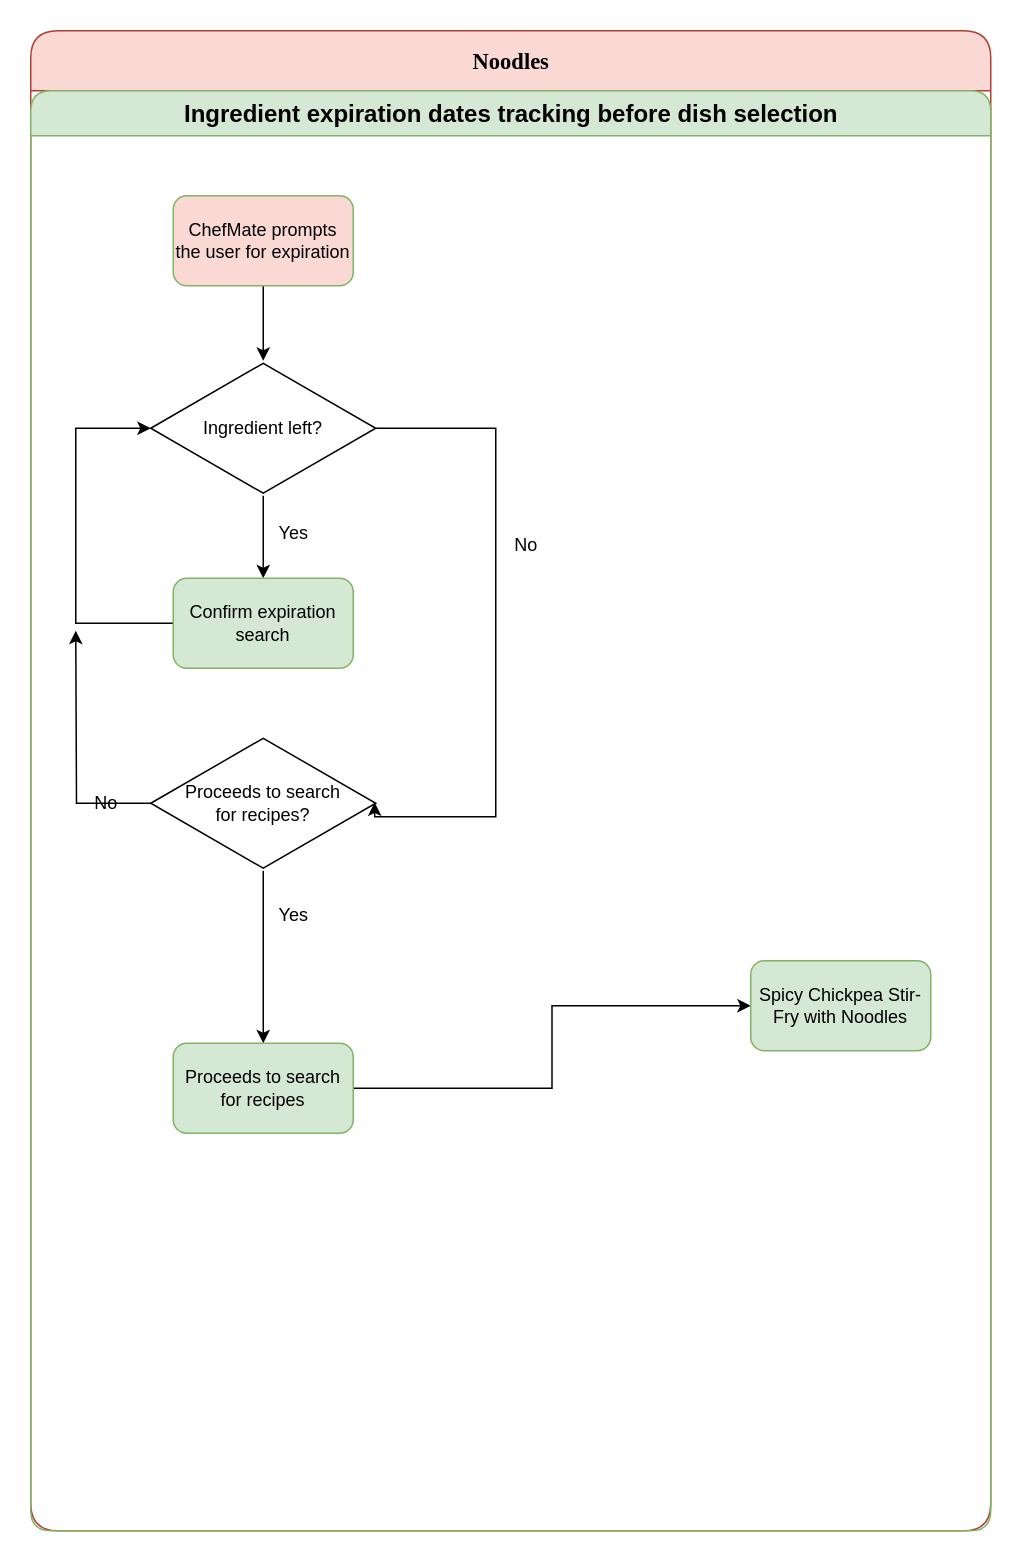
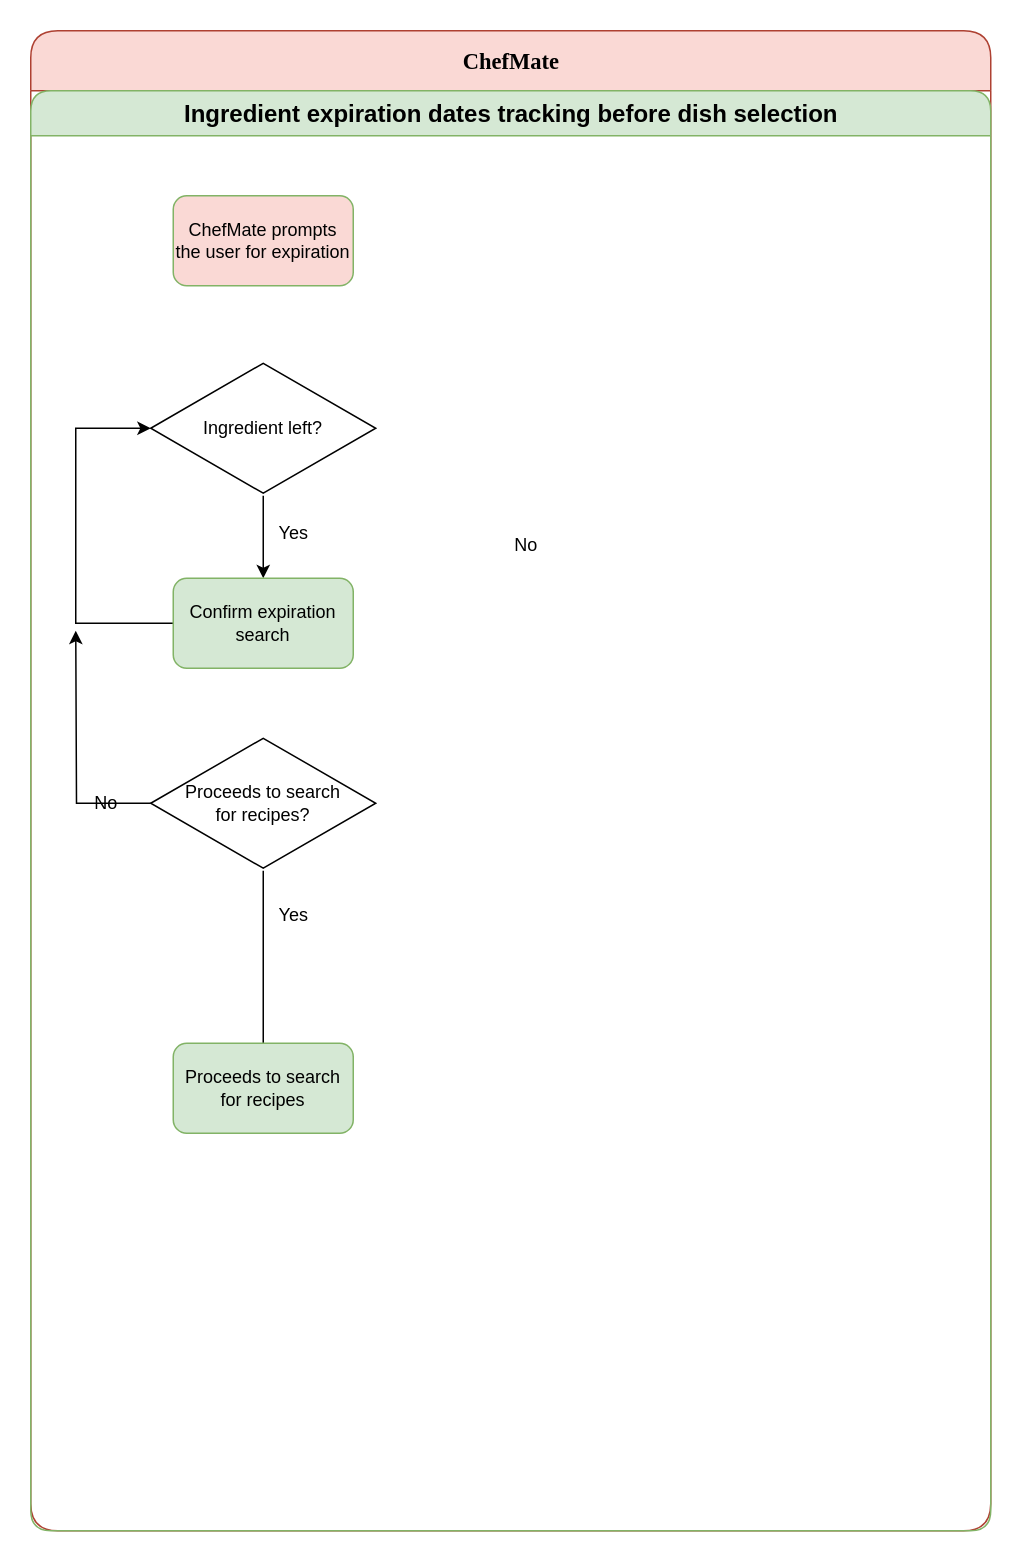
(512, 61) -> (512, 61)
(263, 318) -> none
(496, 625) -> none
(841, 1006) -> none
(263, 1032) -> (263, 1036)
(552, 1052) -> none
